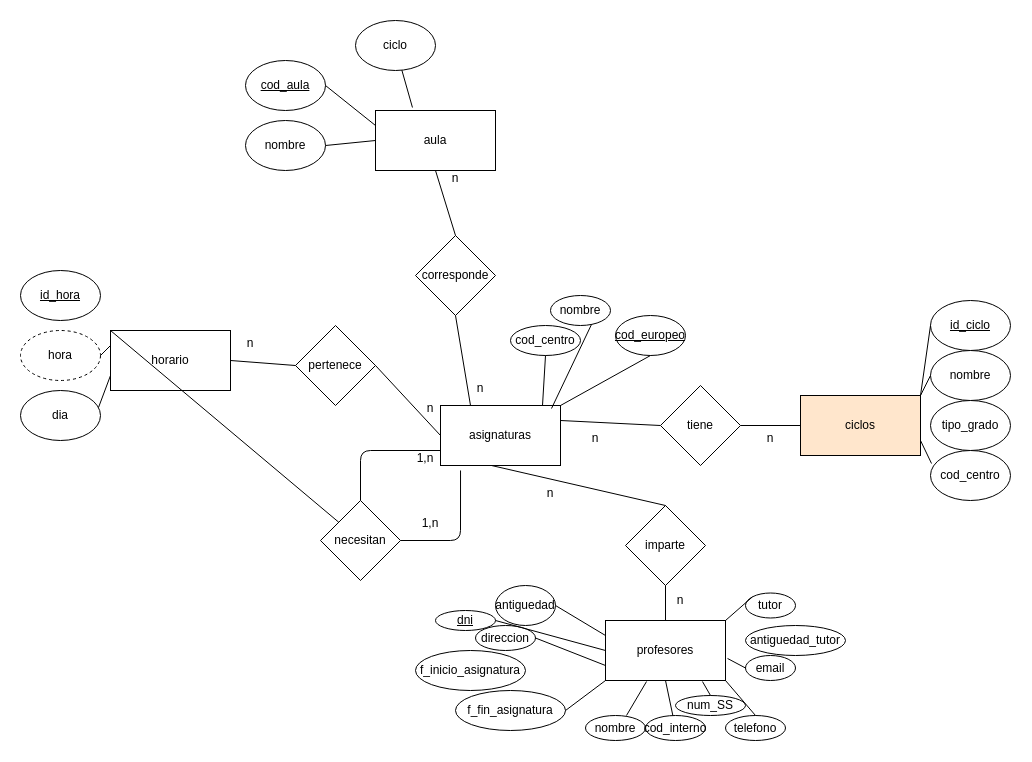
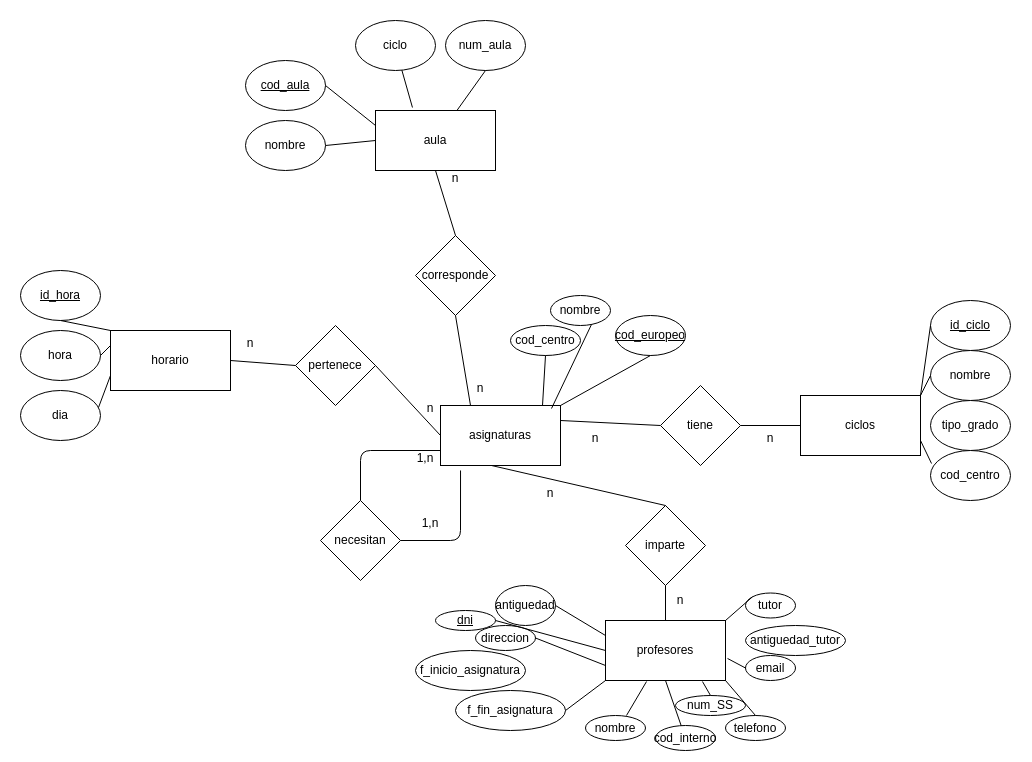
none -> (486, 46)
none -> (471, 91)
(61, 356) -> (61, 356)
(225, 426) -> (87, 326)
(861, 426) -> (861, 426)
(676, 728) -> (686, 738)
